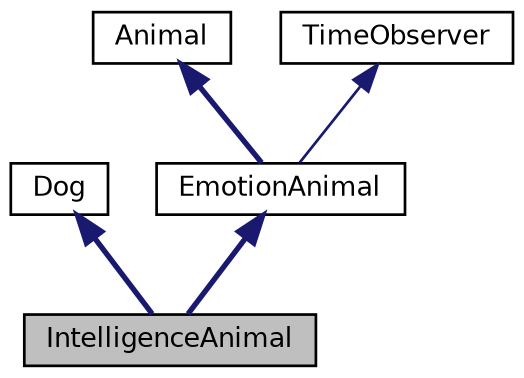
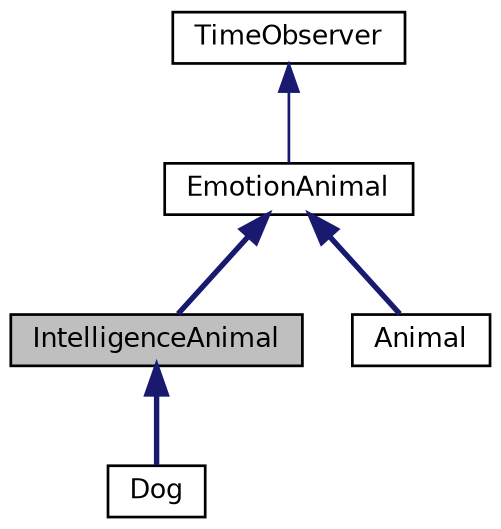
(230, 124) -> (365, 275)
(123, 276) -> (157, 430)
